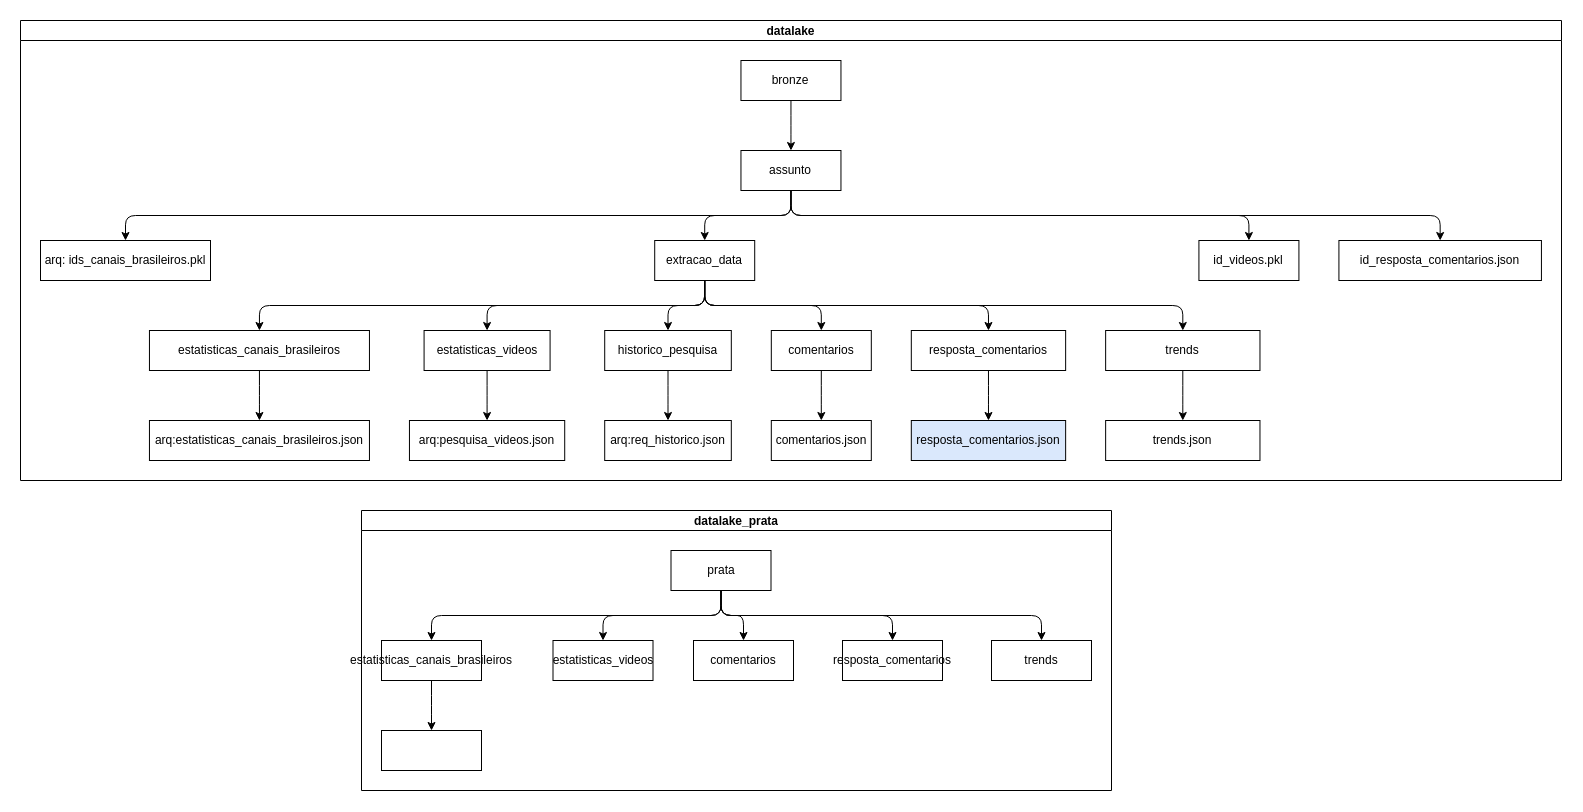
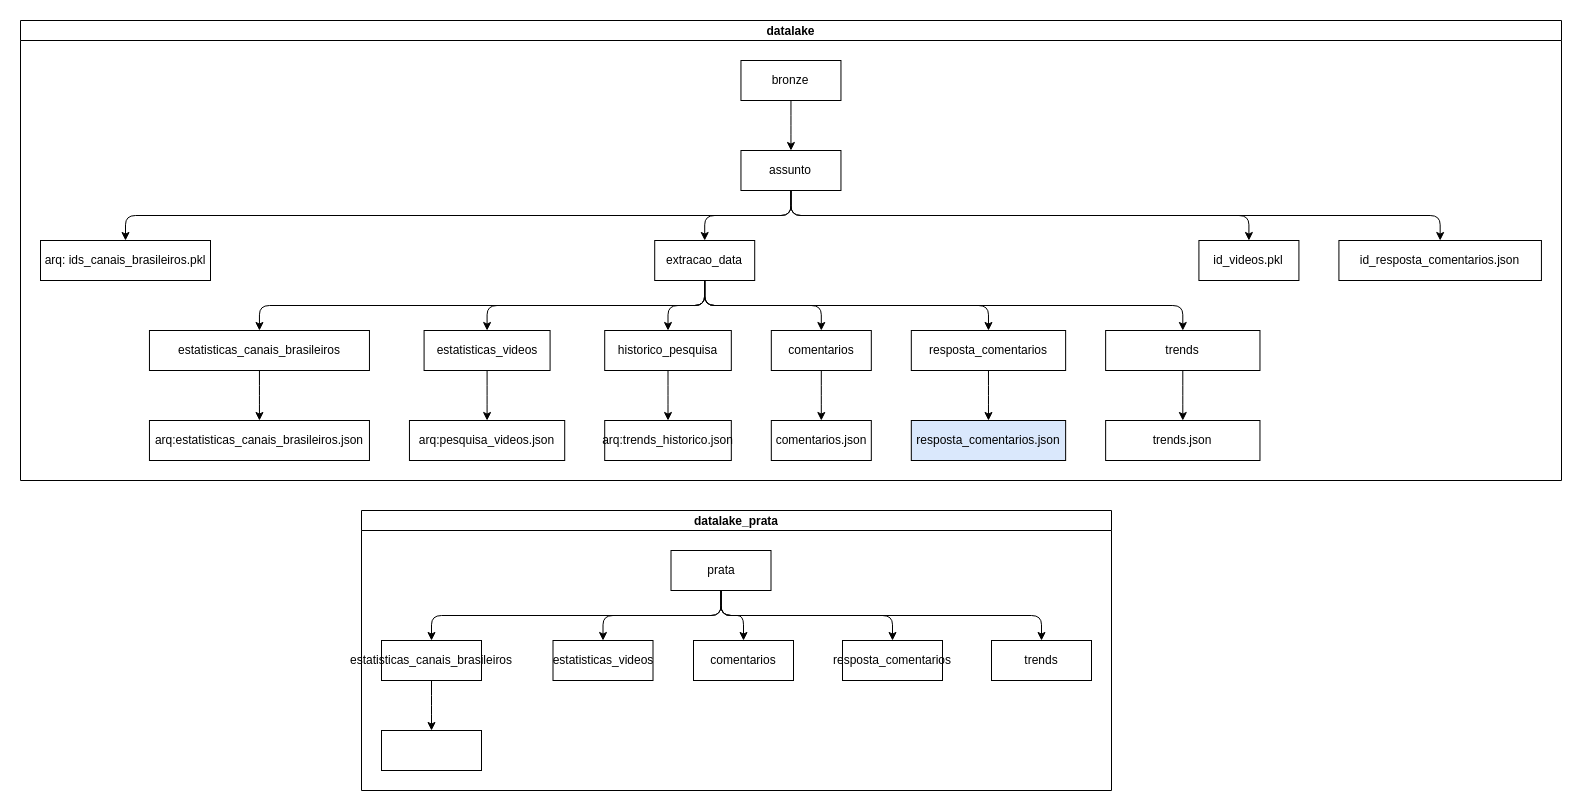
(668, 441) -> (668, 441)
